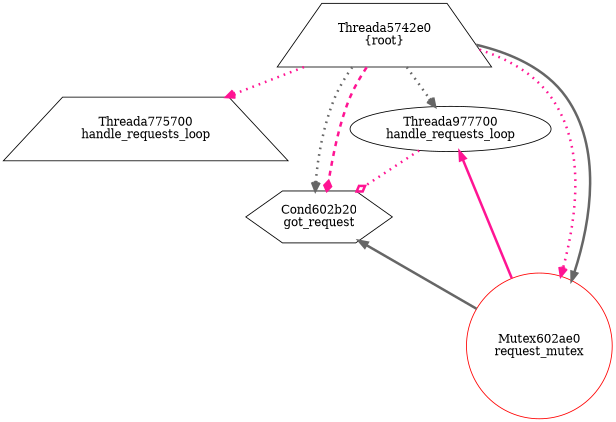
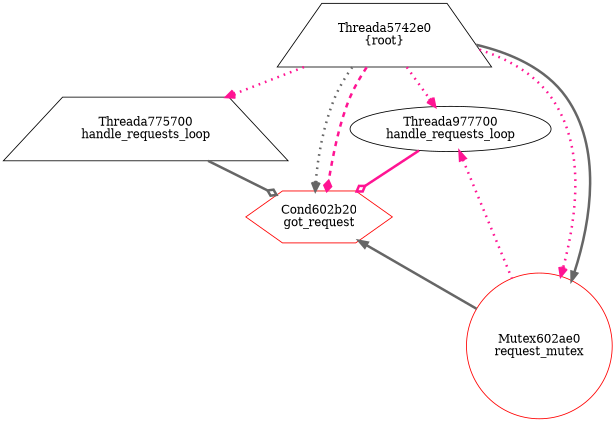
(418, 83) -> (418, 83)
(392, 168) -> (392, 168)
none -> (238, 176)
(319, 217) -> (319, 217)
(487, 219) -> (487, 219)
